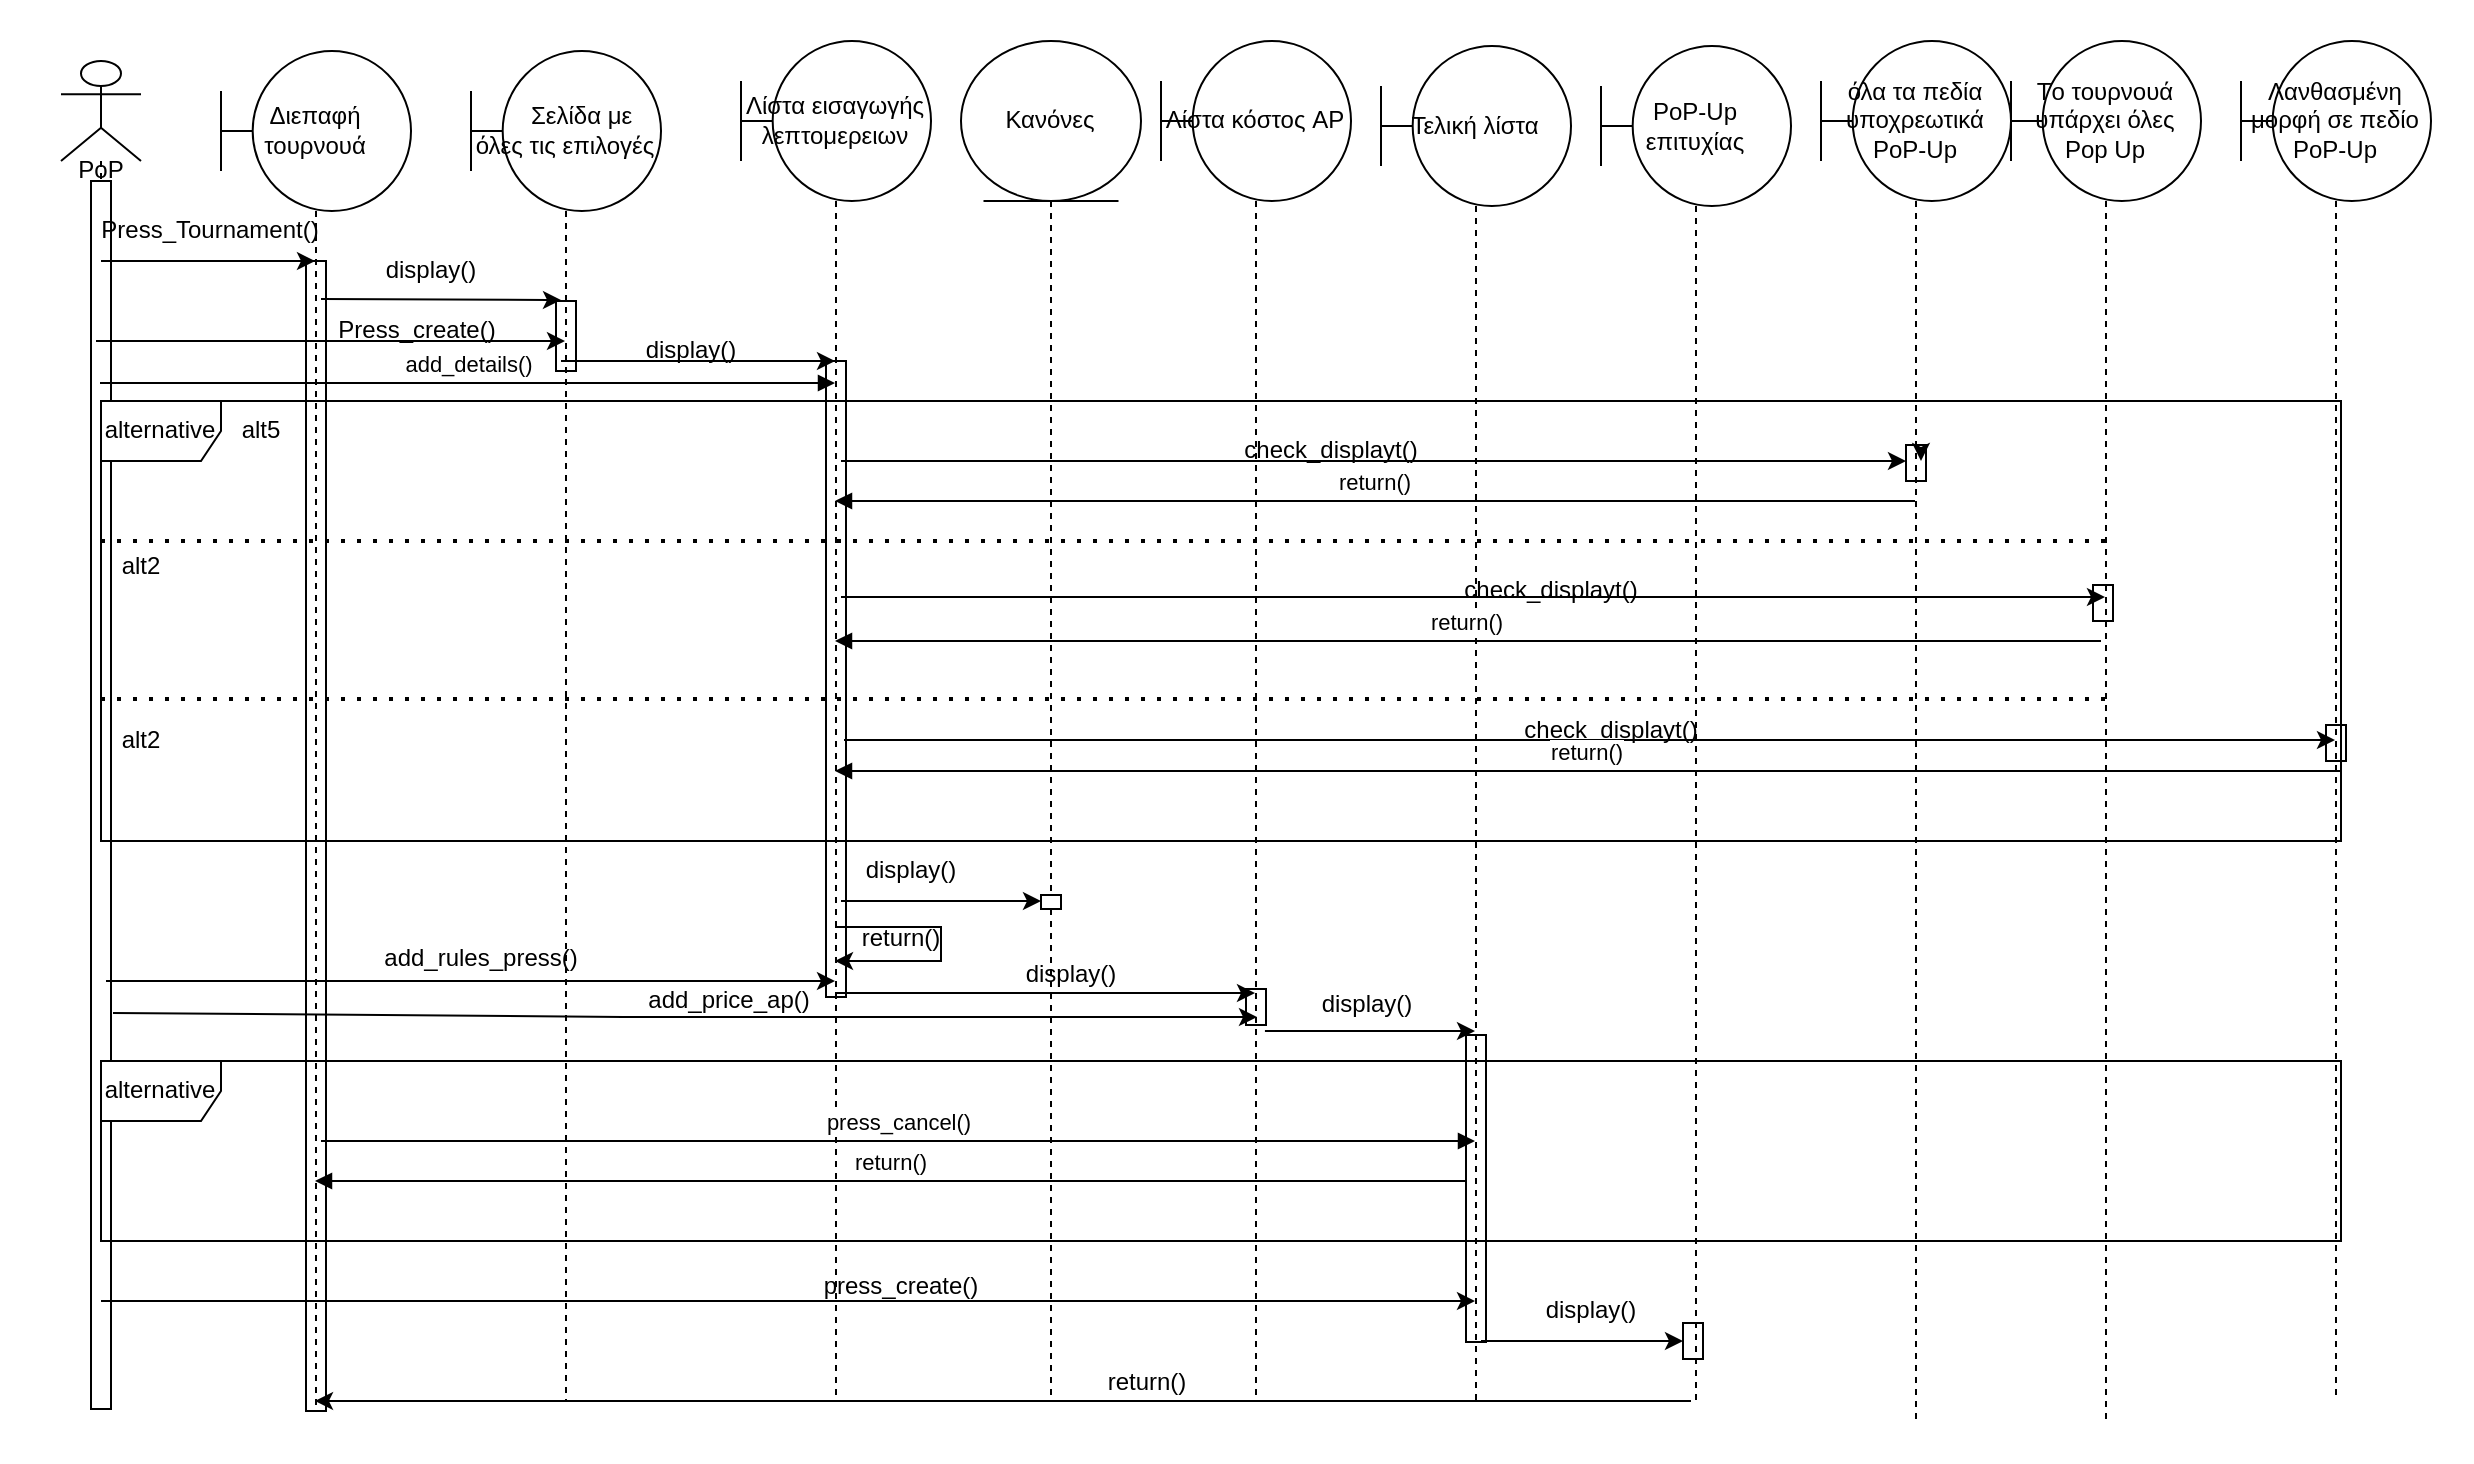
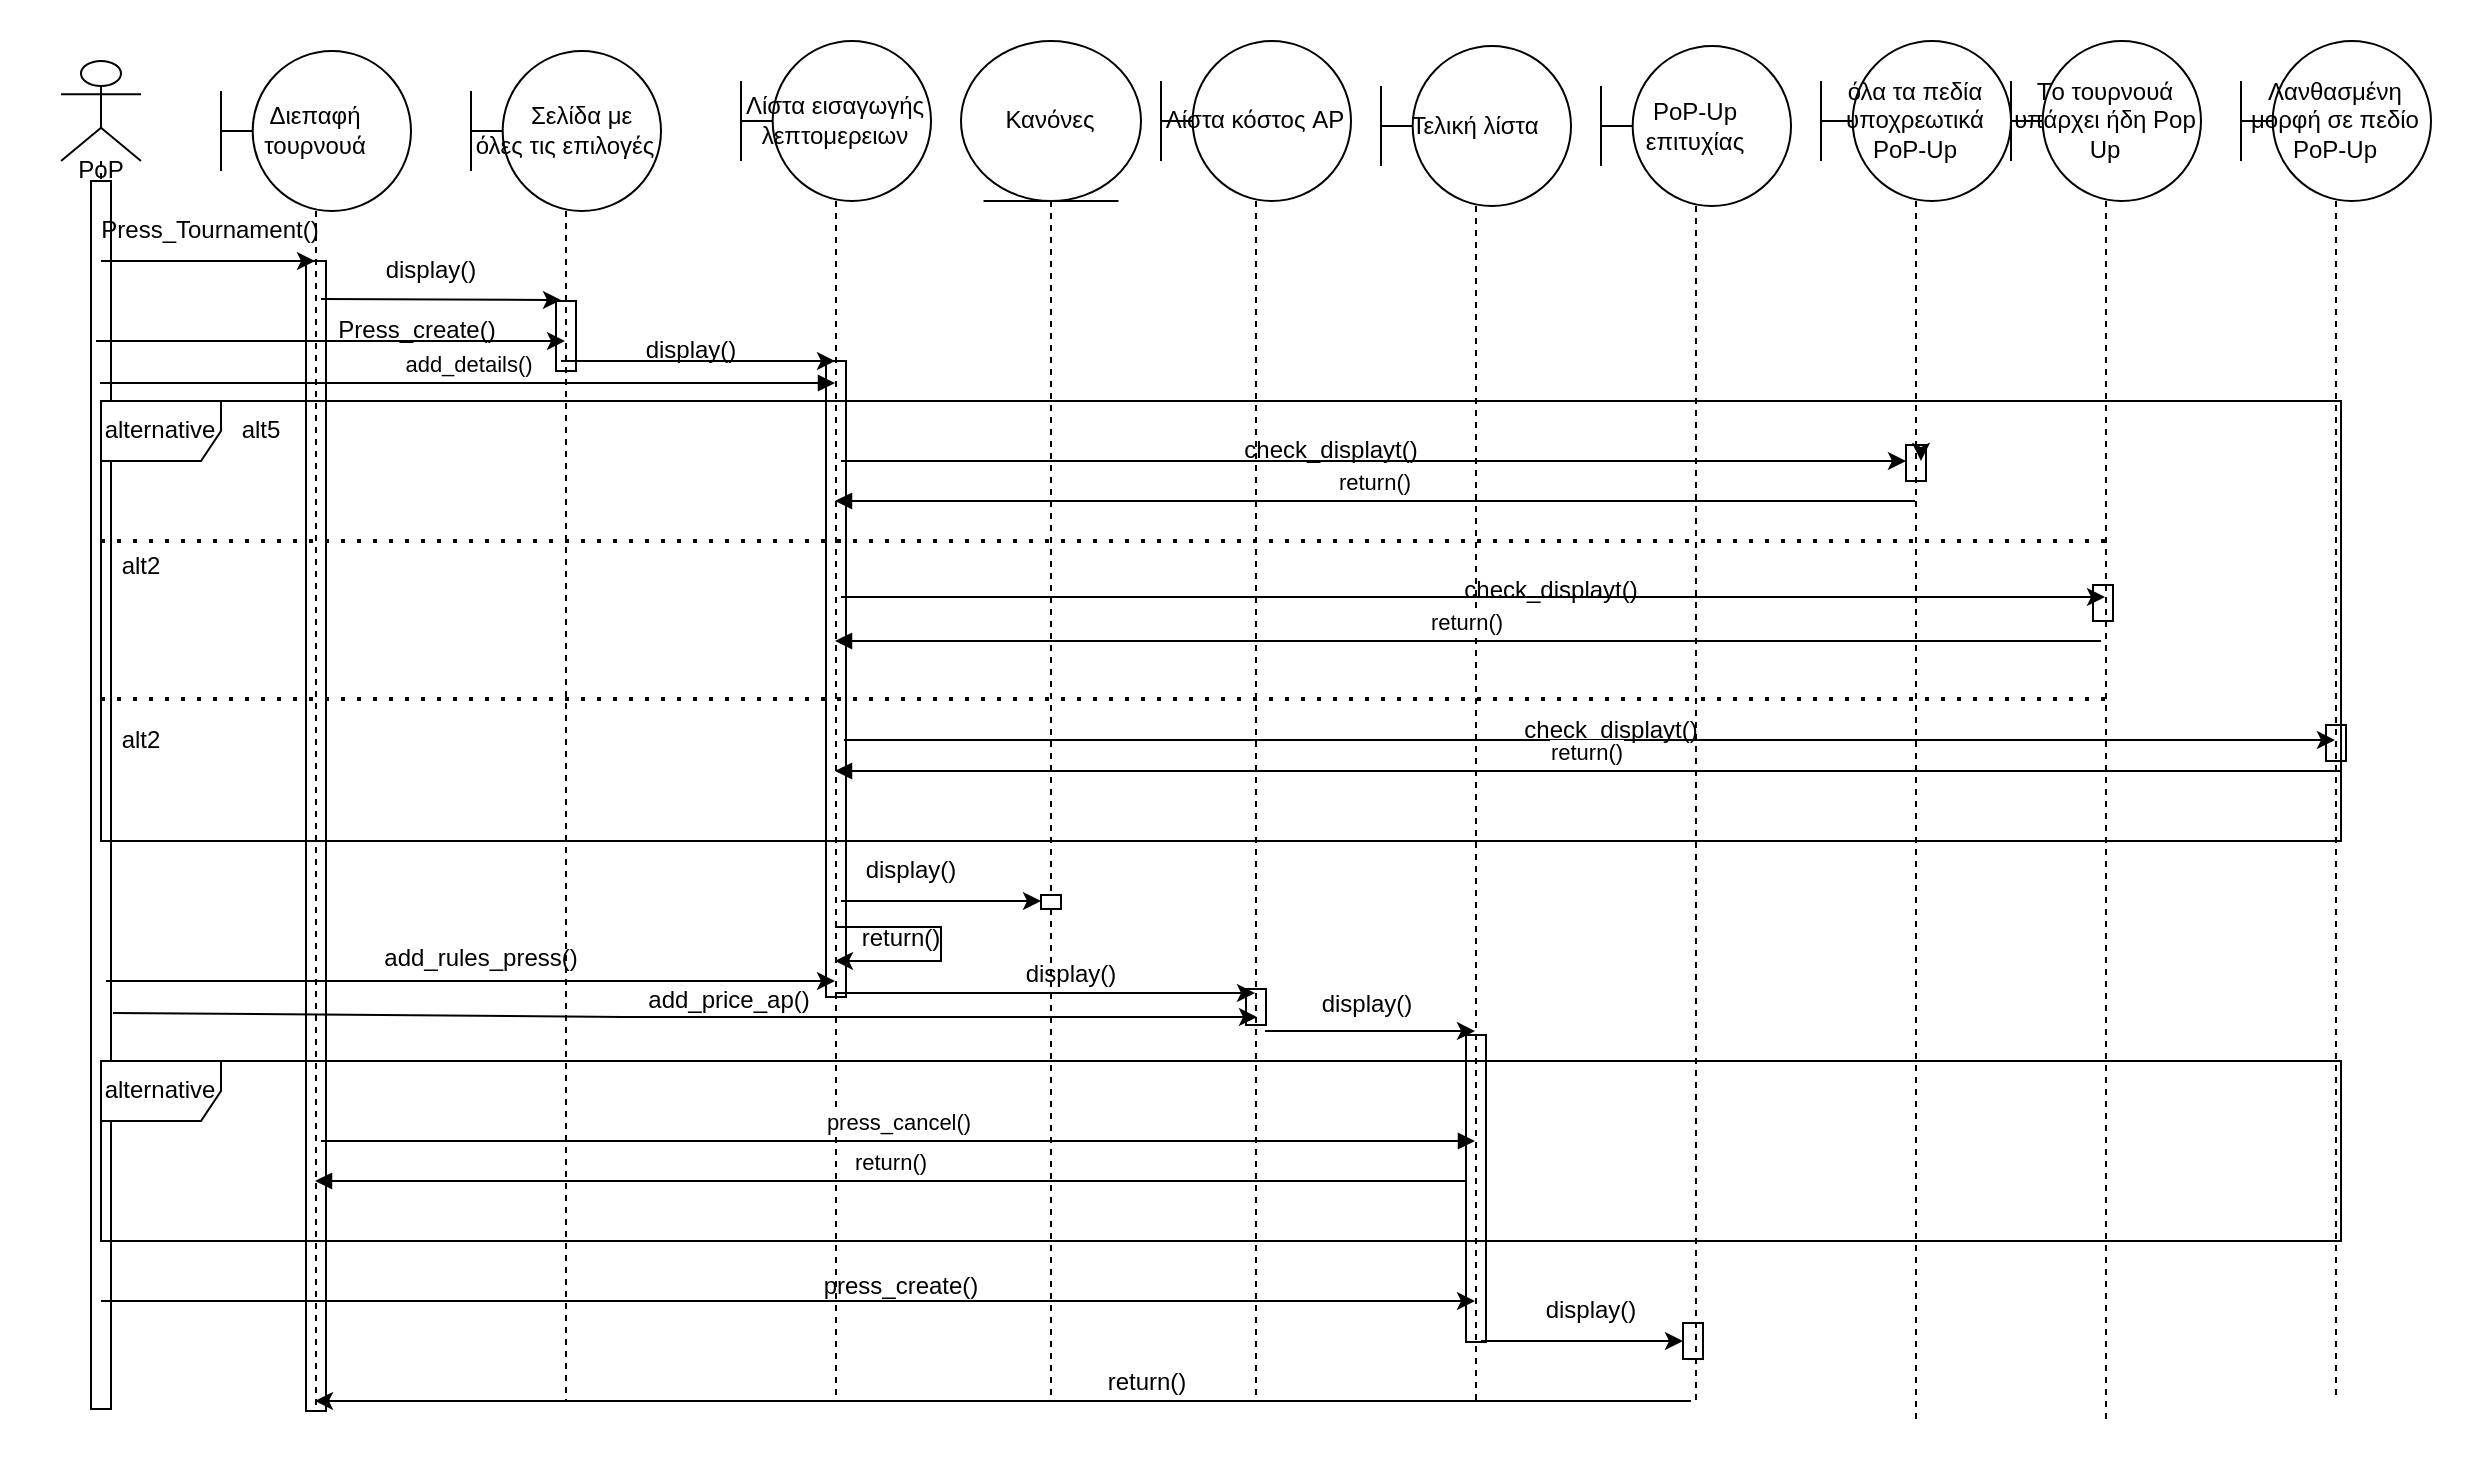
(2106, 121) -> (2106, 121)
